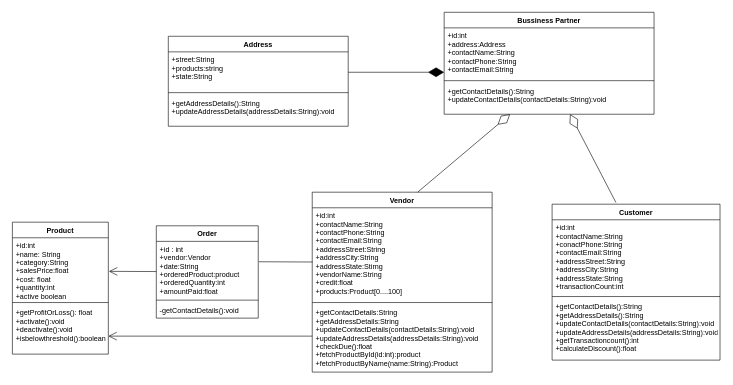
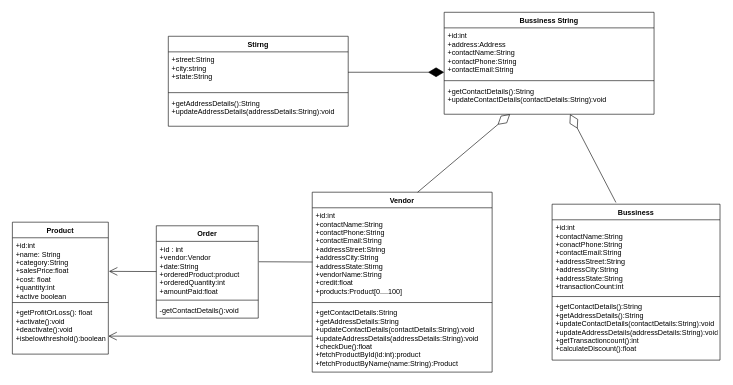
(549, 20) -> (549, 20)
(258, 44) -> (258, 44)
(198, 60) -> (198, 60)
(636, 212) -> (636, 212)
